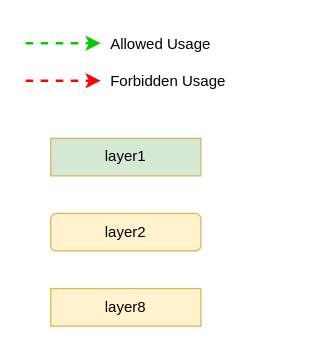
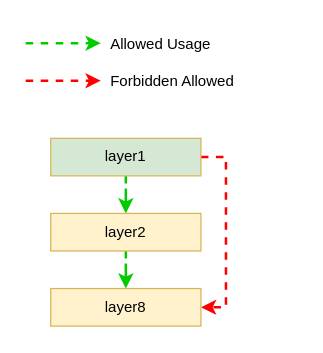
(170, 82) -> (174, 82)
none -> (126, 201)
none -> (226, 226)
(126, 232) -> (126, 232)
none -> (126, 276)
